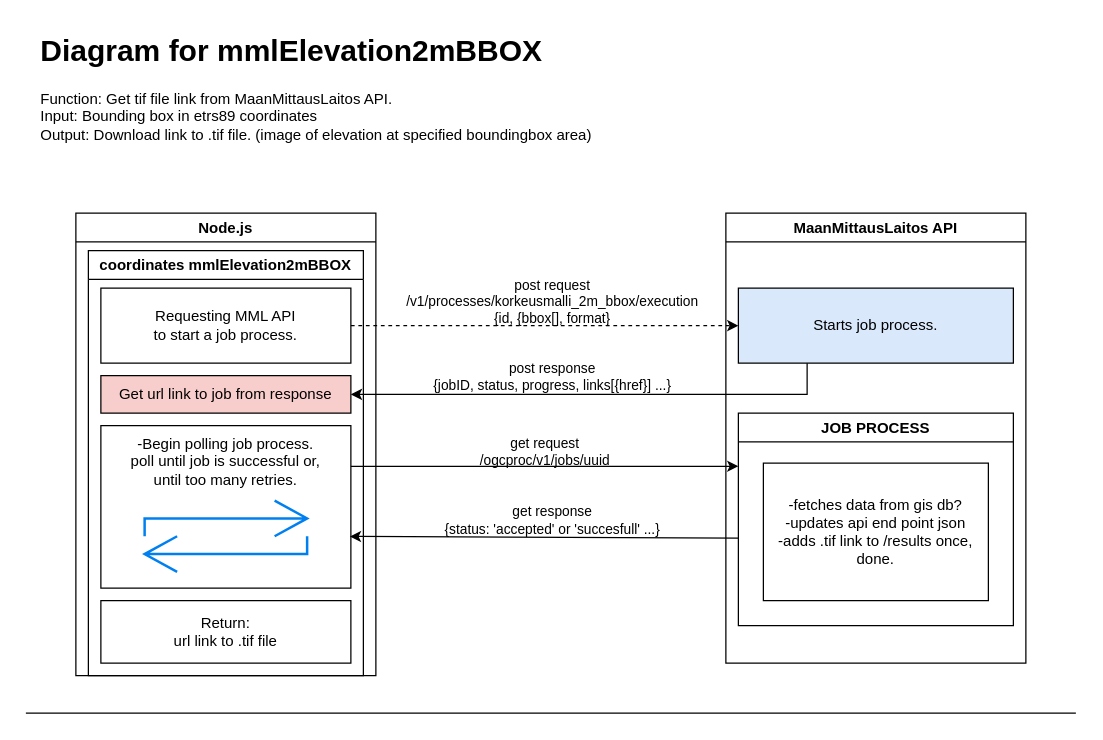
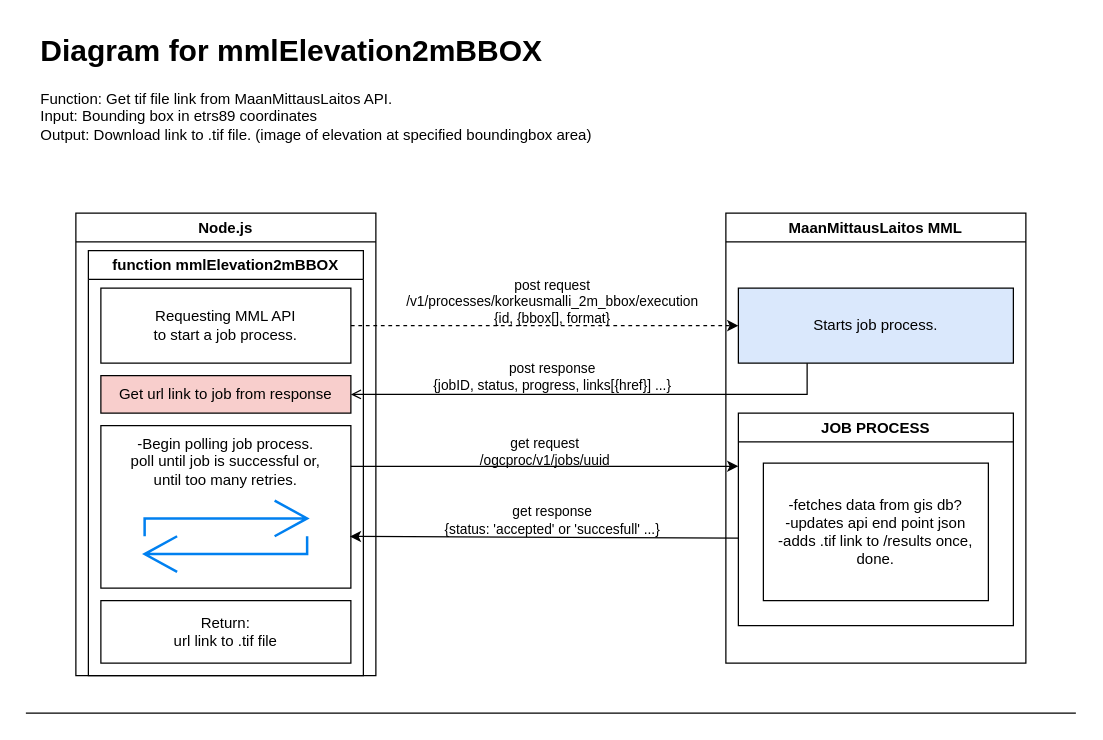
(876, 228) -> (876, 228)
(226, 266) -> (226, 266)
(360, 394) -> (357, 394)
